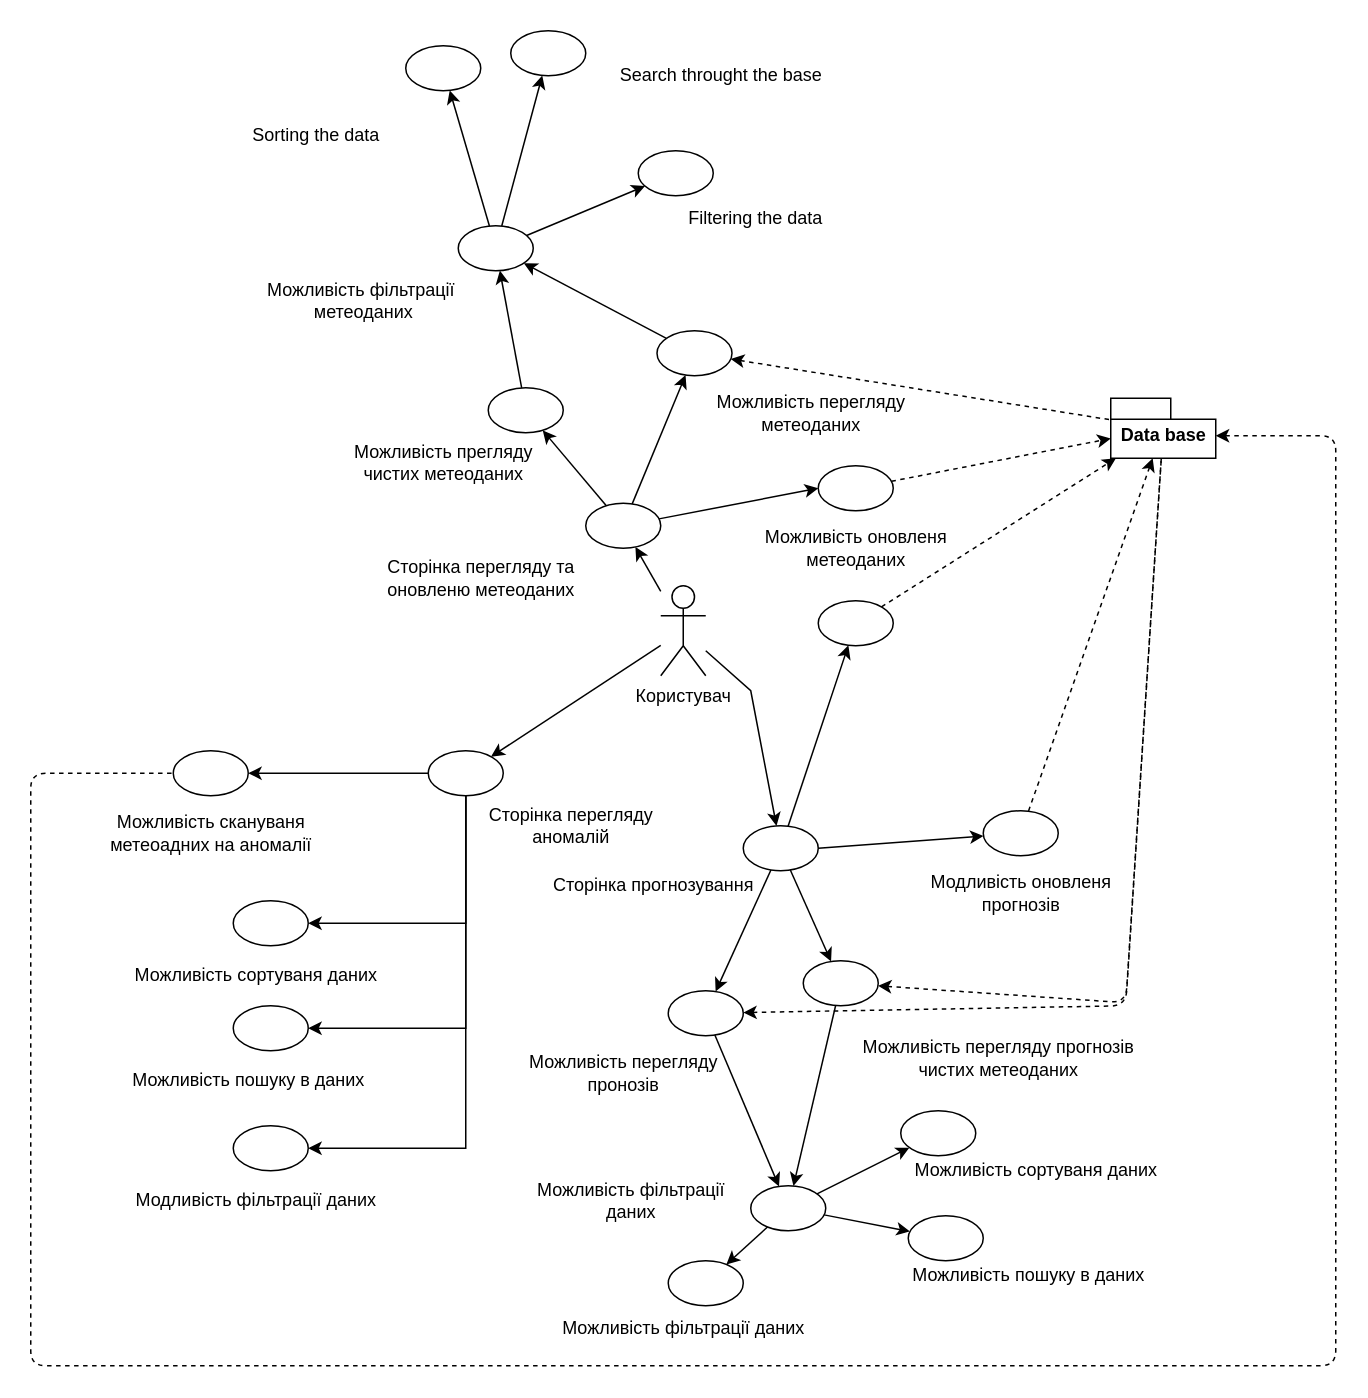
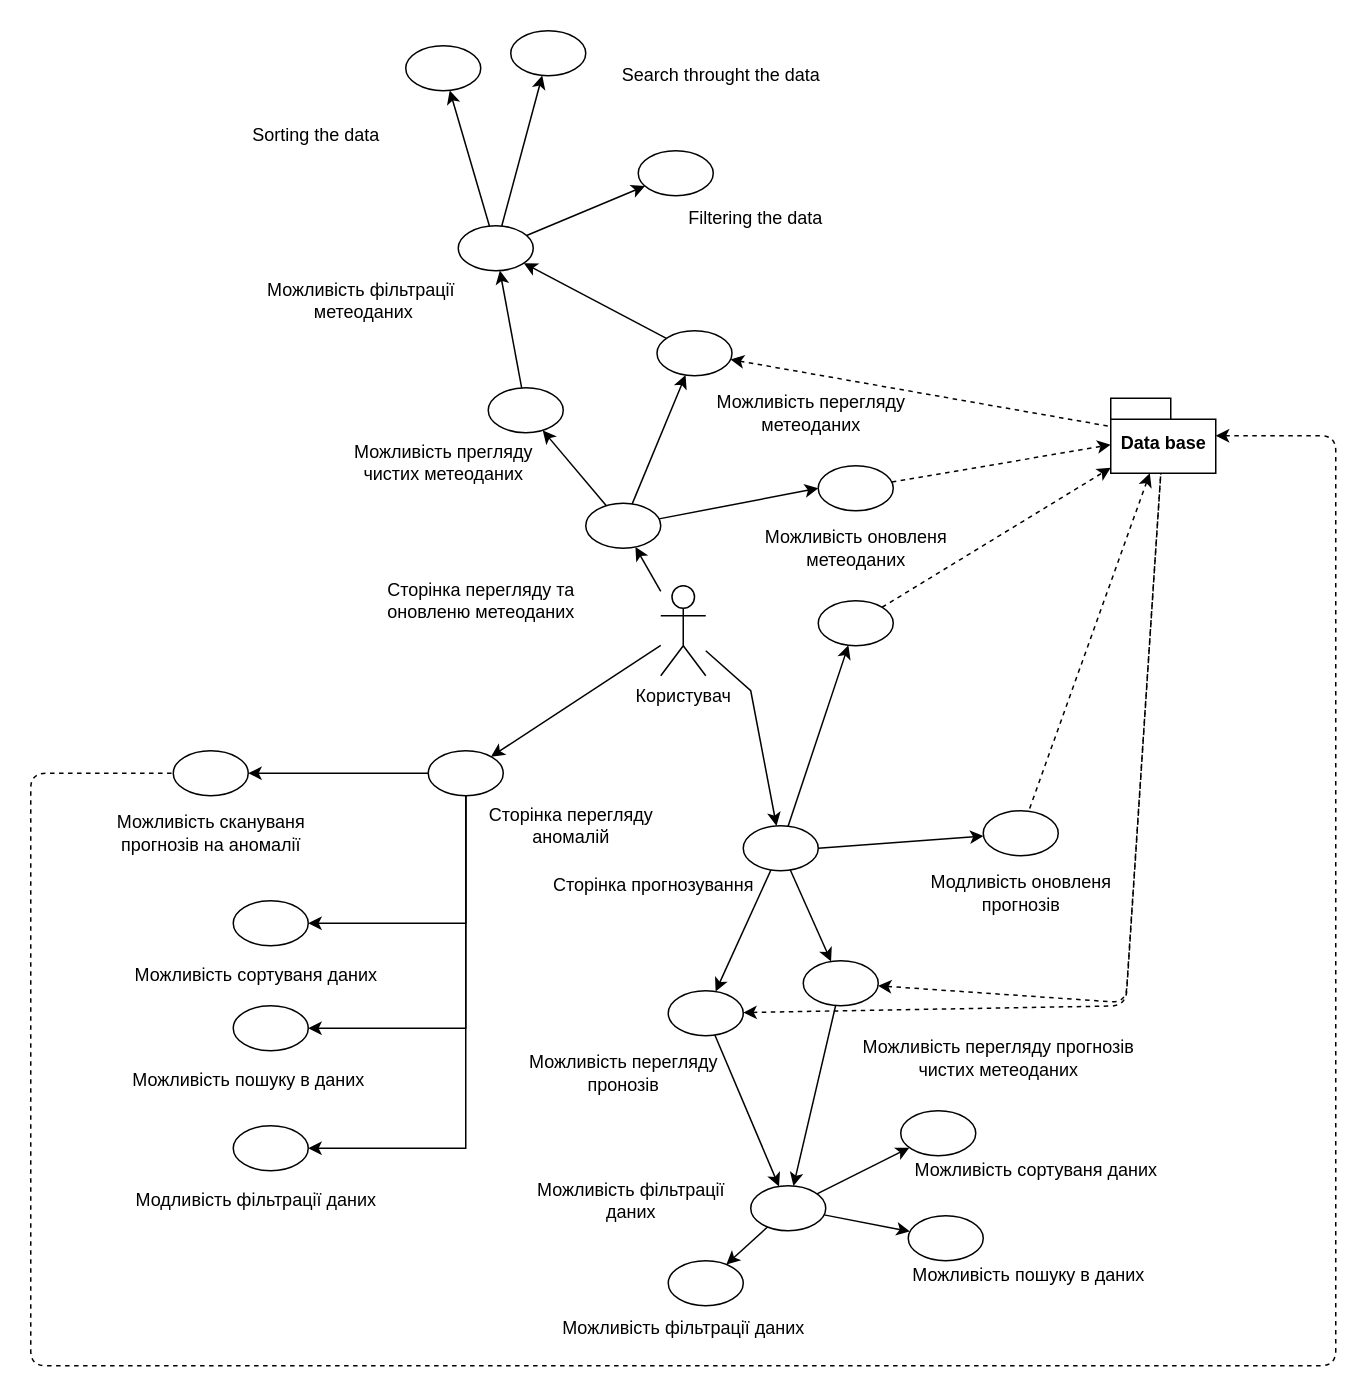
(722, 76) -> (722, 76)
(1163, 428) -> (1163, 436)
(481, 578) -> (481, 601)
(212, 833) -> (212, 833)
